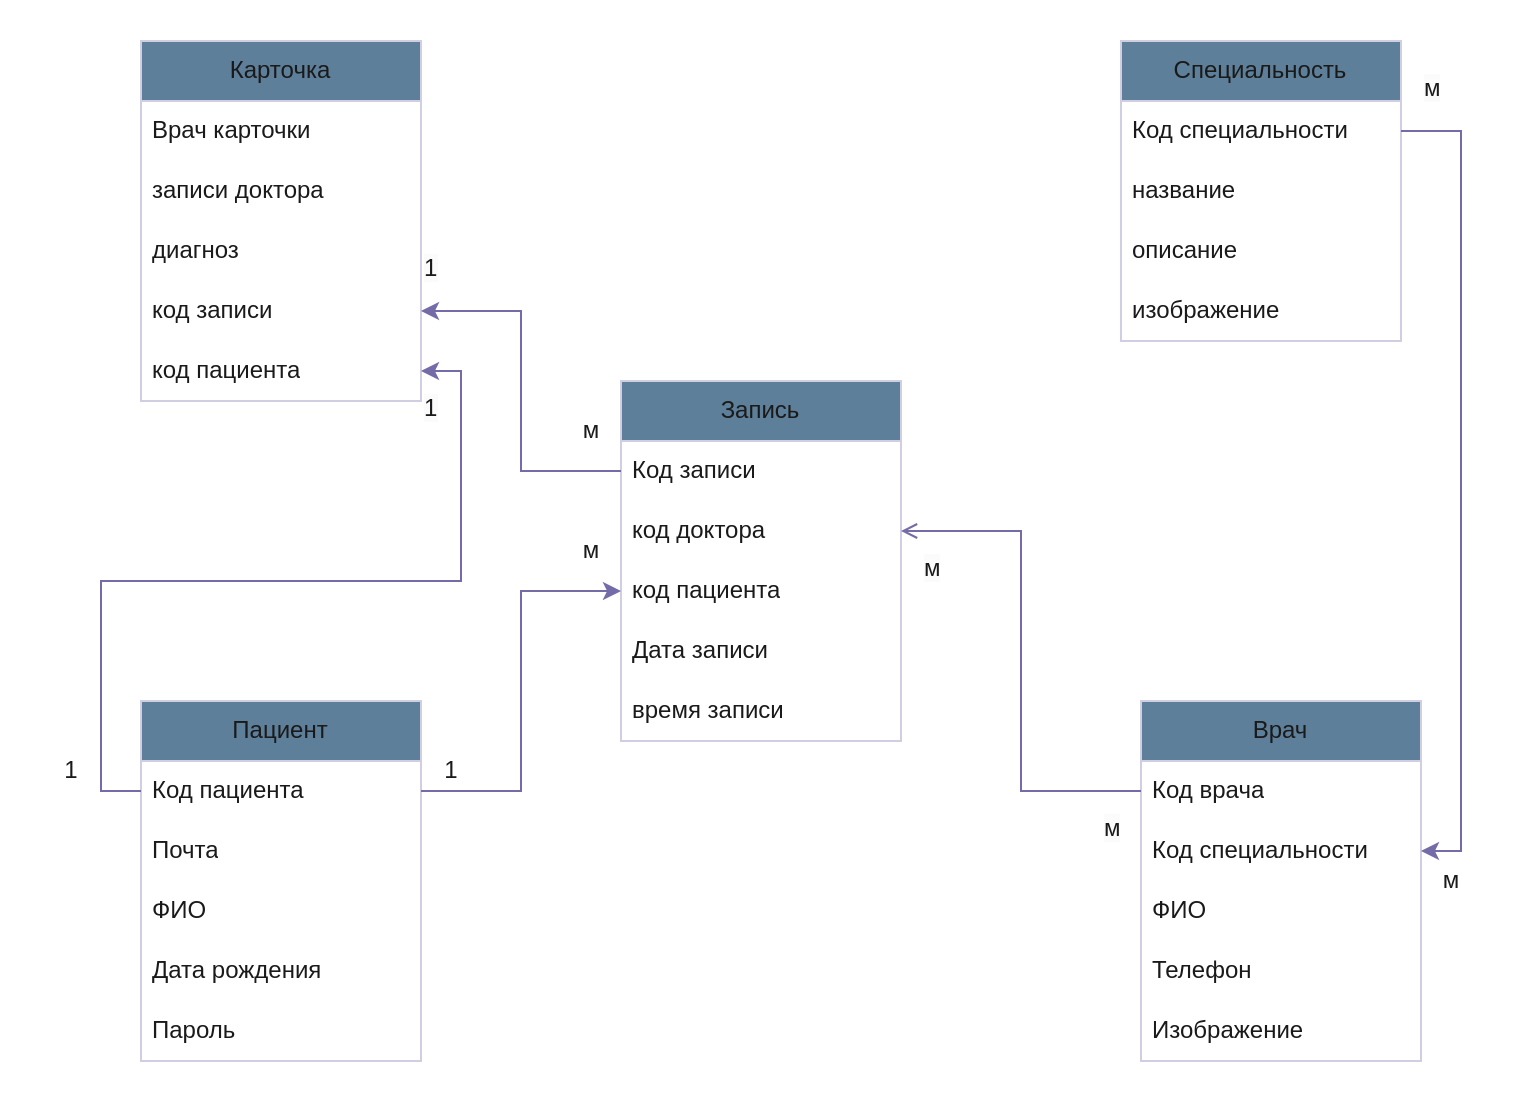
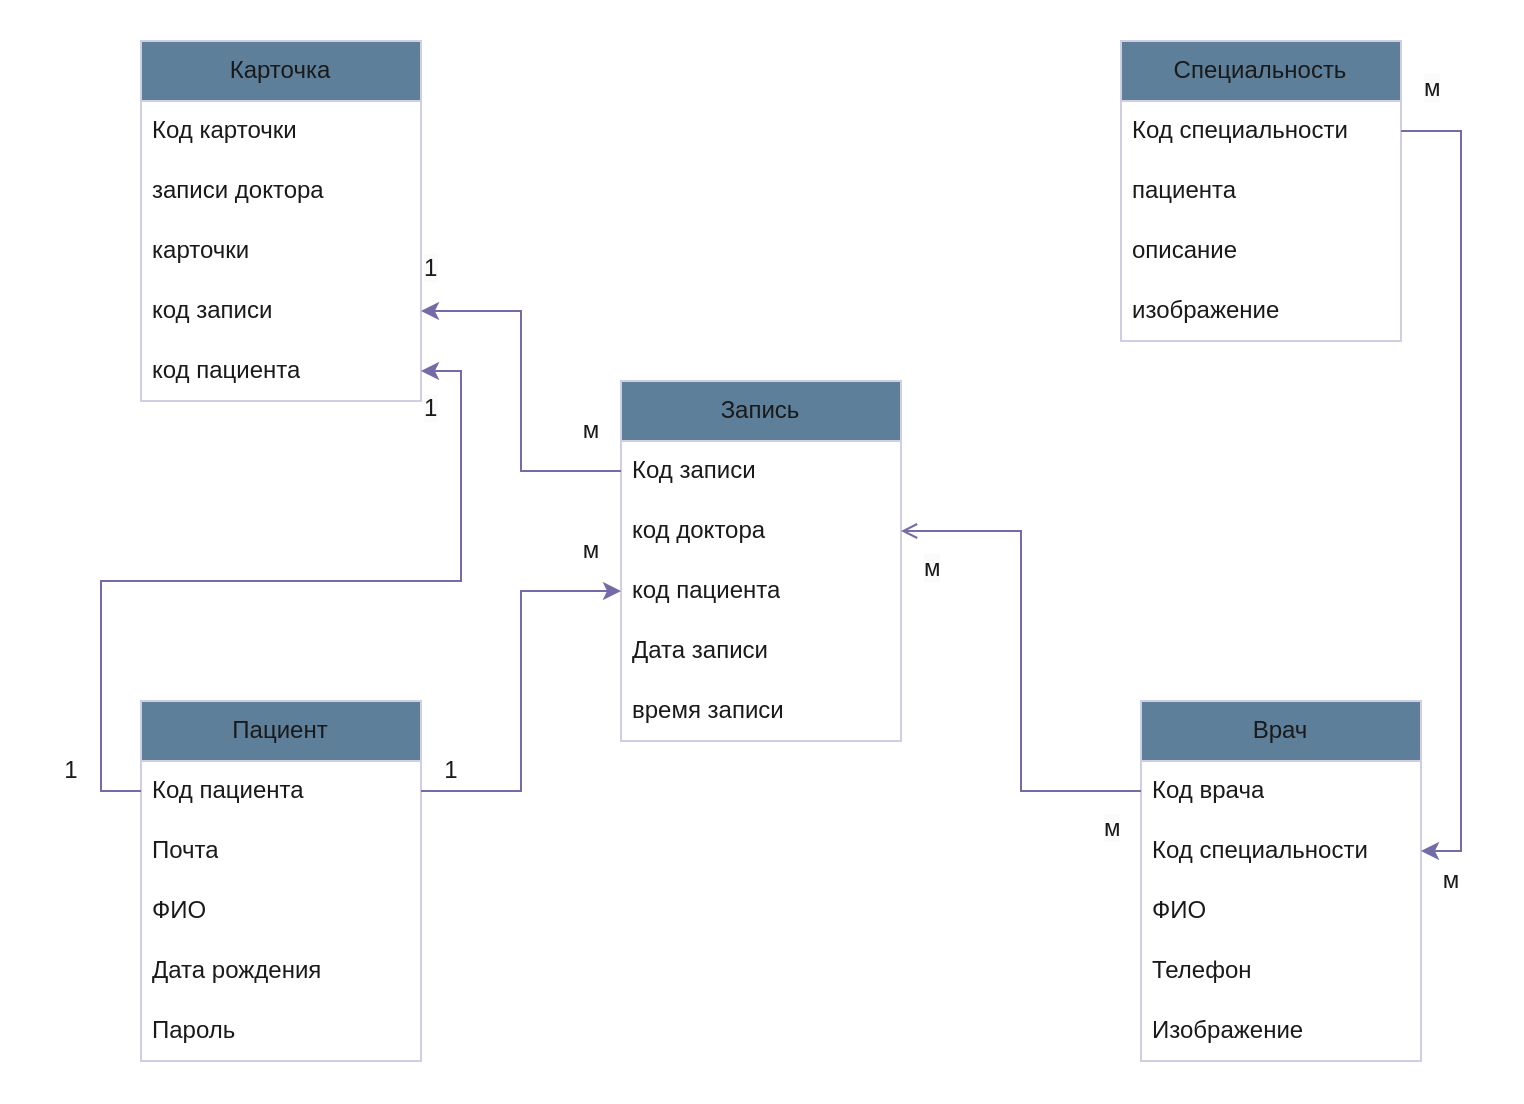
(237, 131) -> (231, 131)
(1187, 191) -> (1187, 191)
(200, 251) -> (207, 251)
